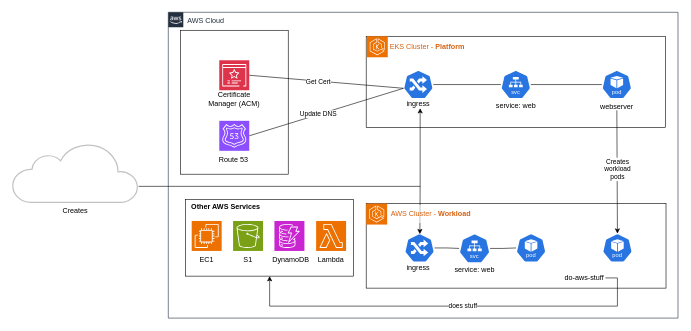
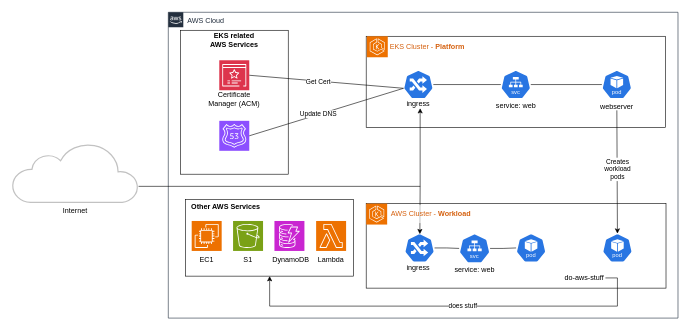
none -> (234, 40)
(233, 160) -> none
(75, 212) -> (75, 212)
